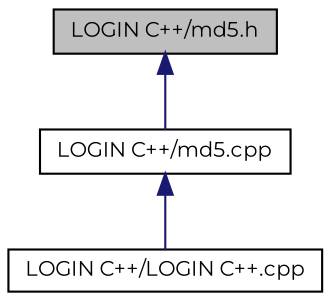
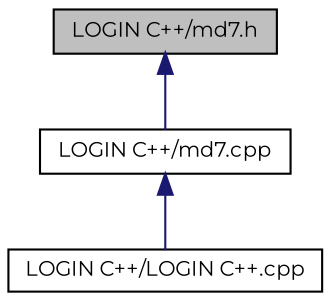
(165, 32) -> (165, 32)
(165, 152) -> (165, 152)
